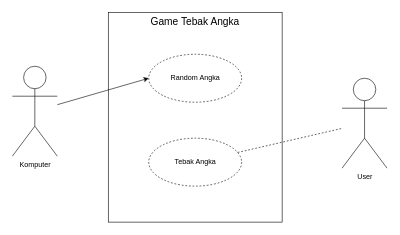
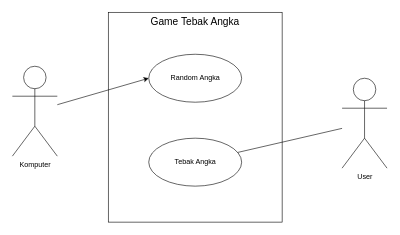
(195, 78) -> (195, 78)
(290, 141) -> (290, 141)
(195, 162) -> (195, 162)
